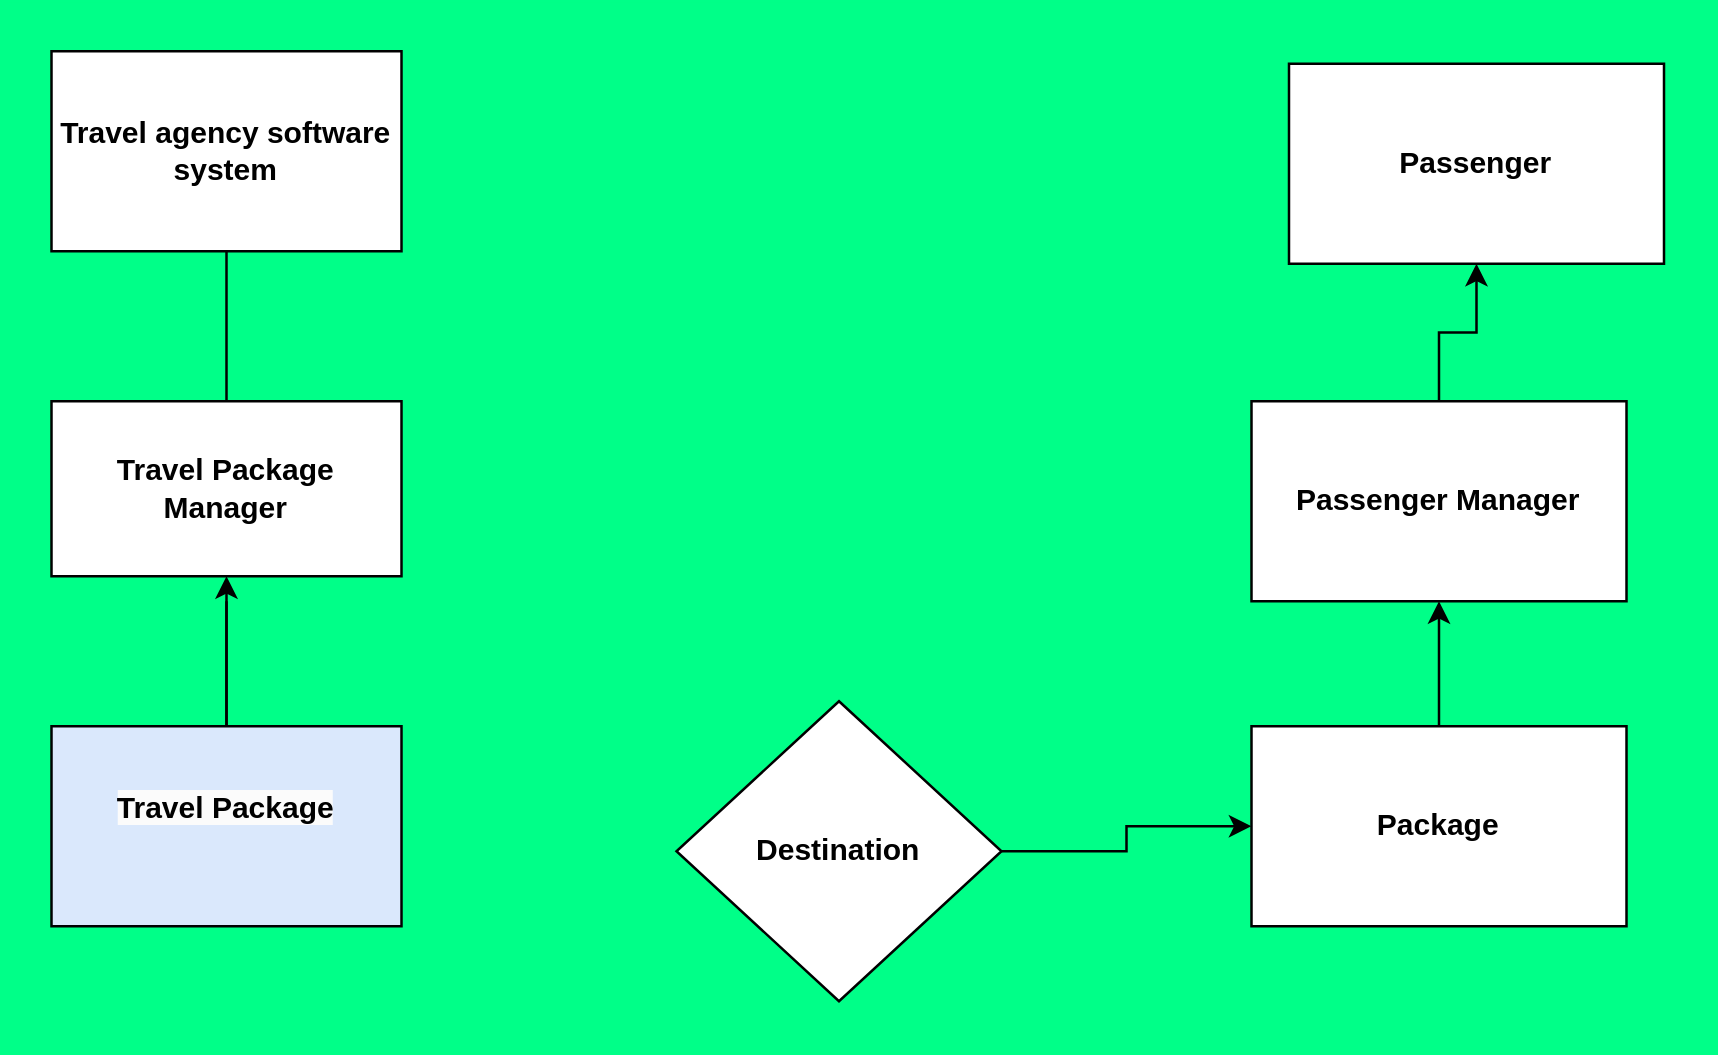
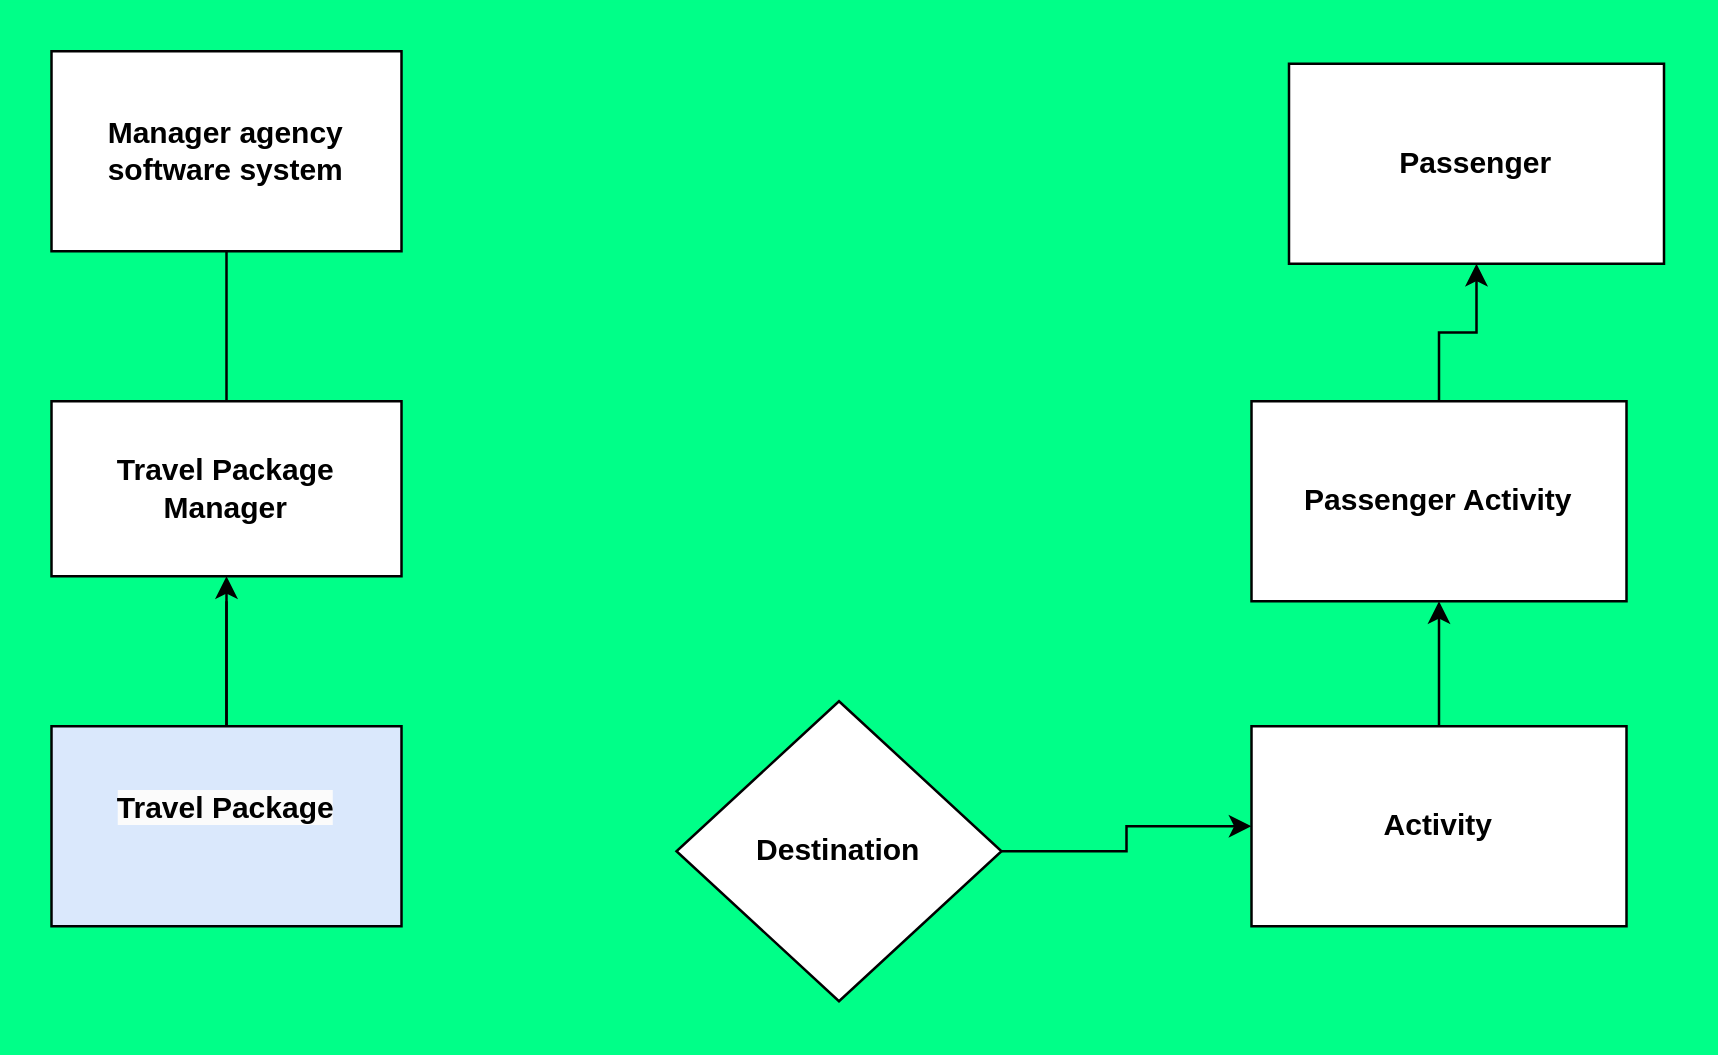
(226, 151) -> (226, 151)
(1439, 501) -> (1439, 501)
(1439, 826) -> (1439, 826)
